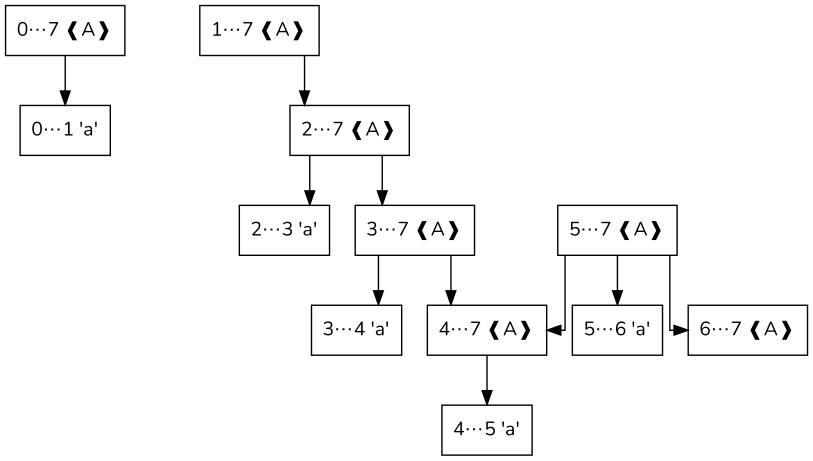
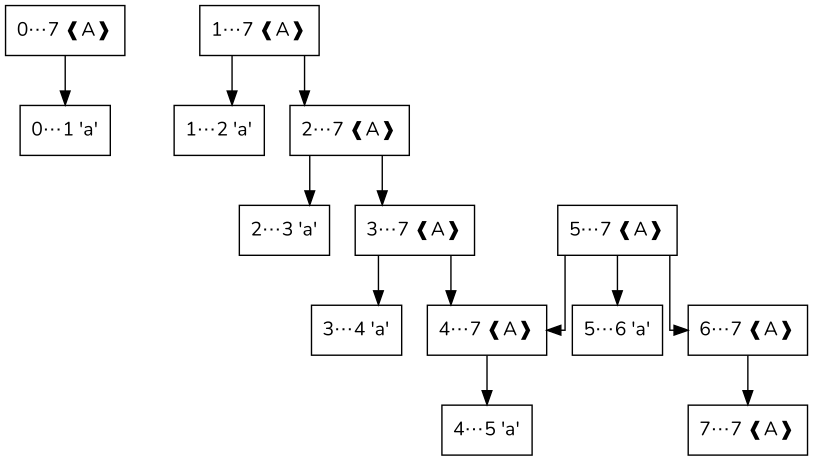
none -> (219, 130)
none -> (748, 430)
